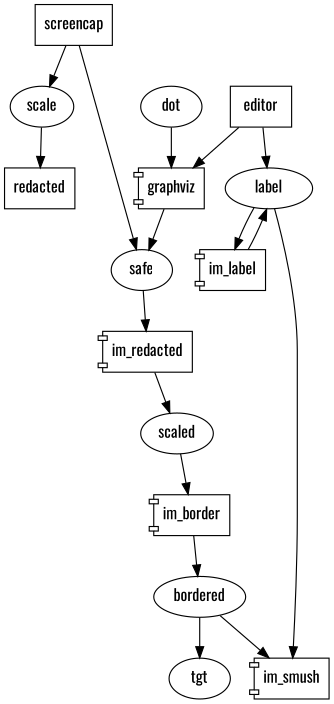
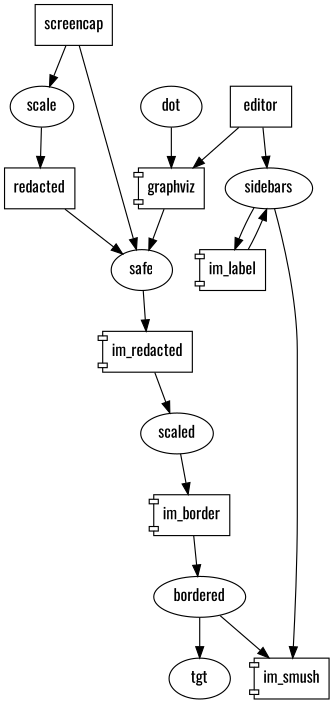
(269, 188) -> (269, 188)
none -> (89, 228)
